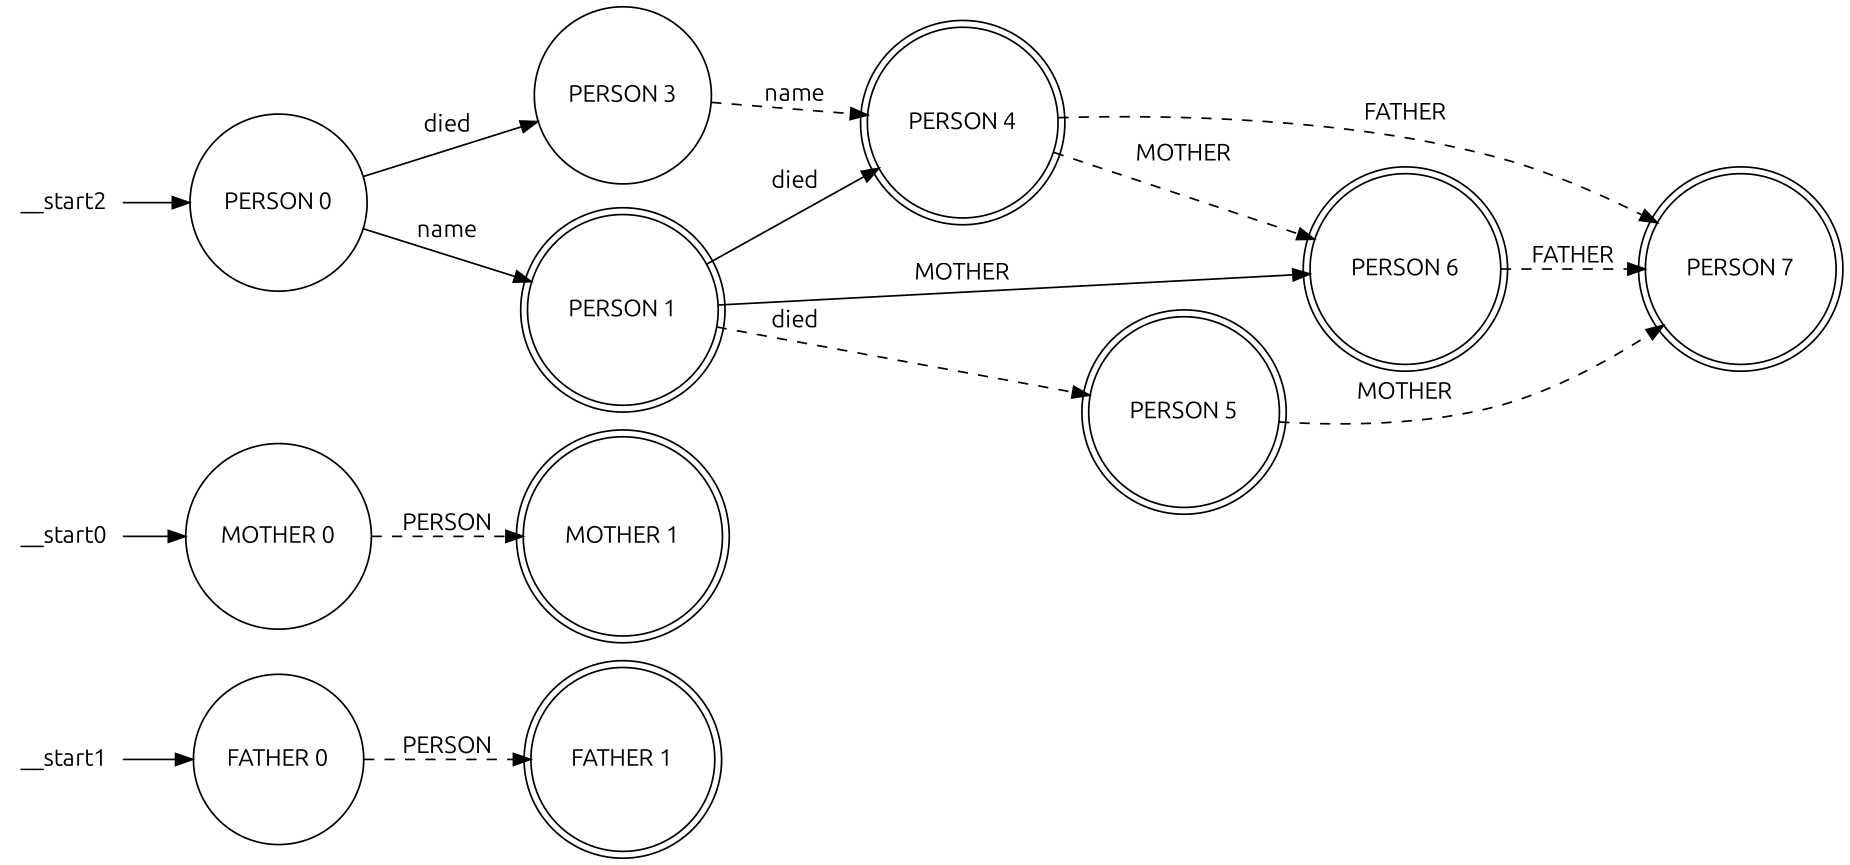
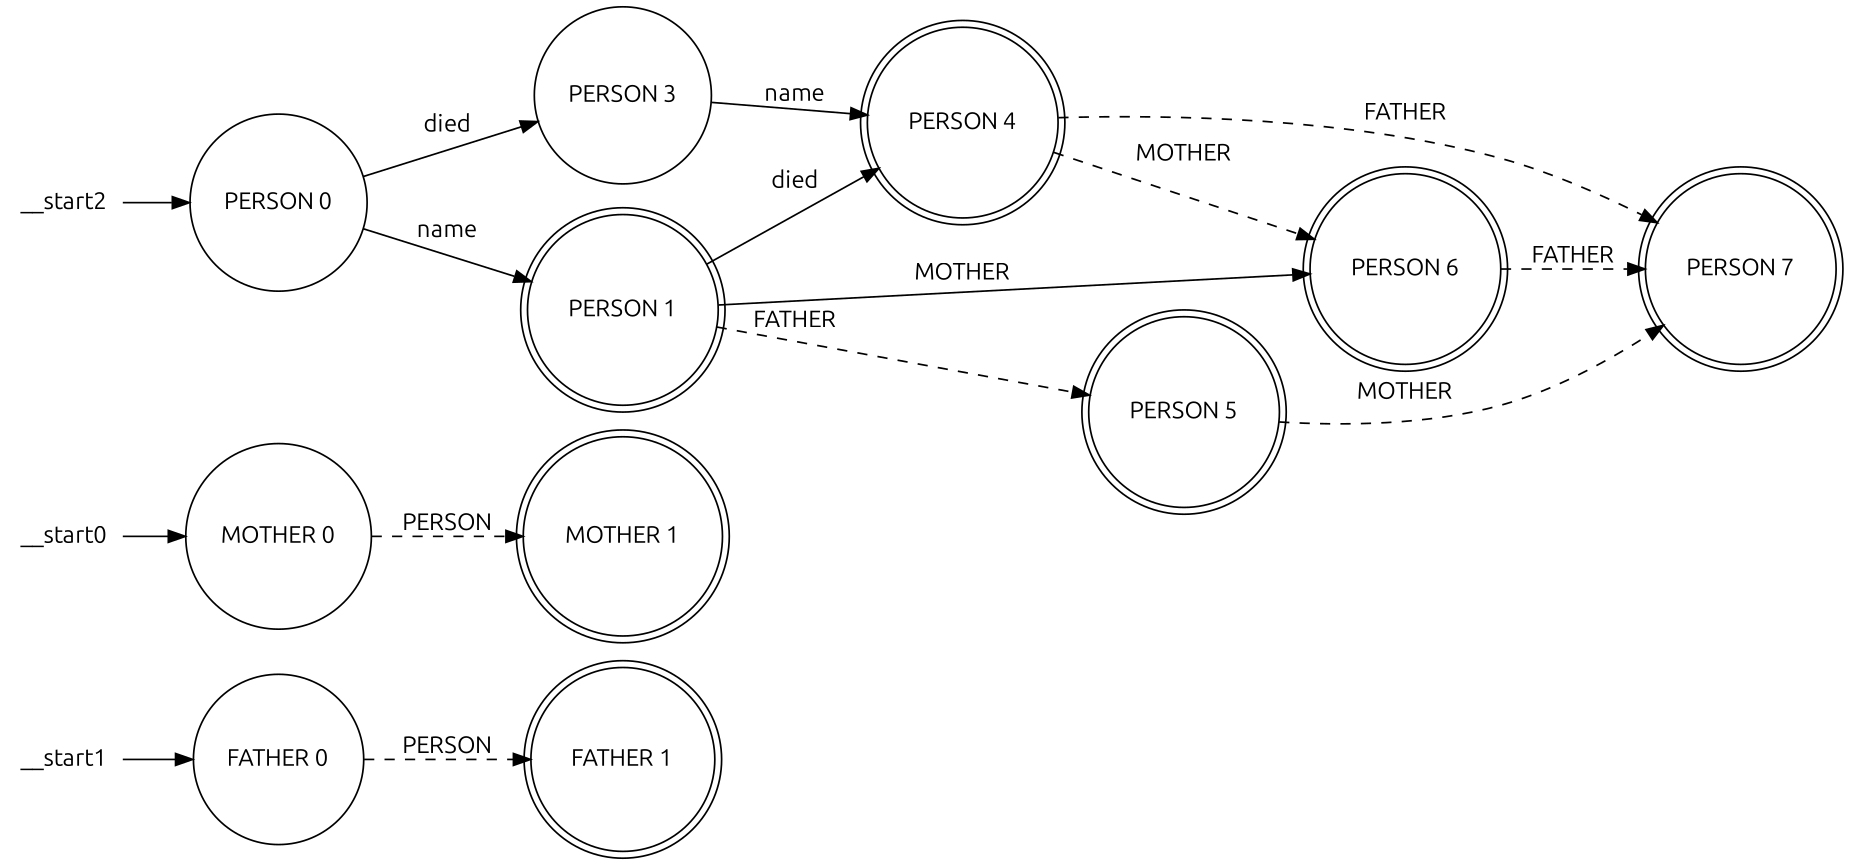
(781, 108) -> (781, 108)
(795, 321) -> (795, 321)
